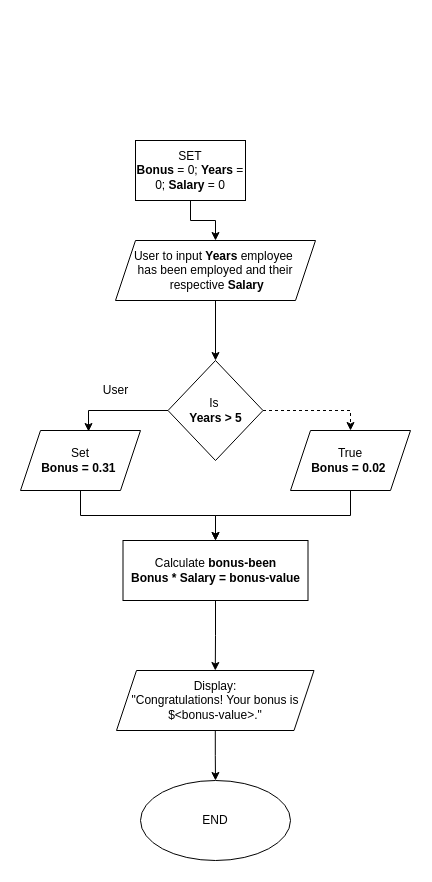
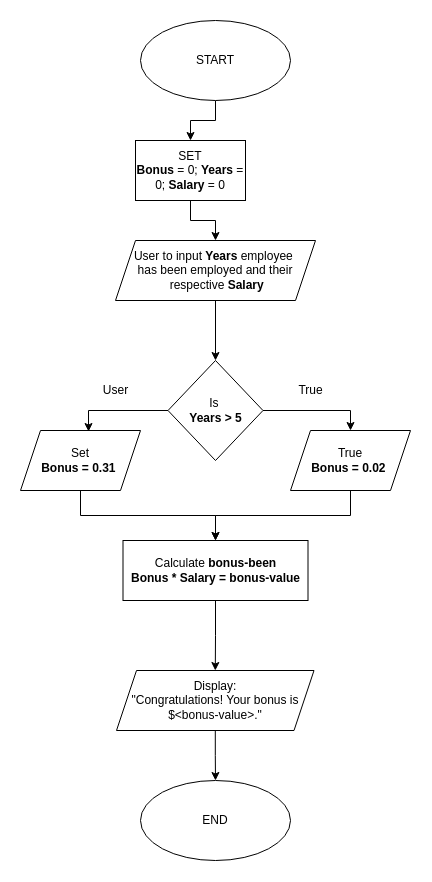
none -> (216, 61)
none -> (207, 121)
none -> (311, 391)
(313, 411) -> (313, 411)
